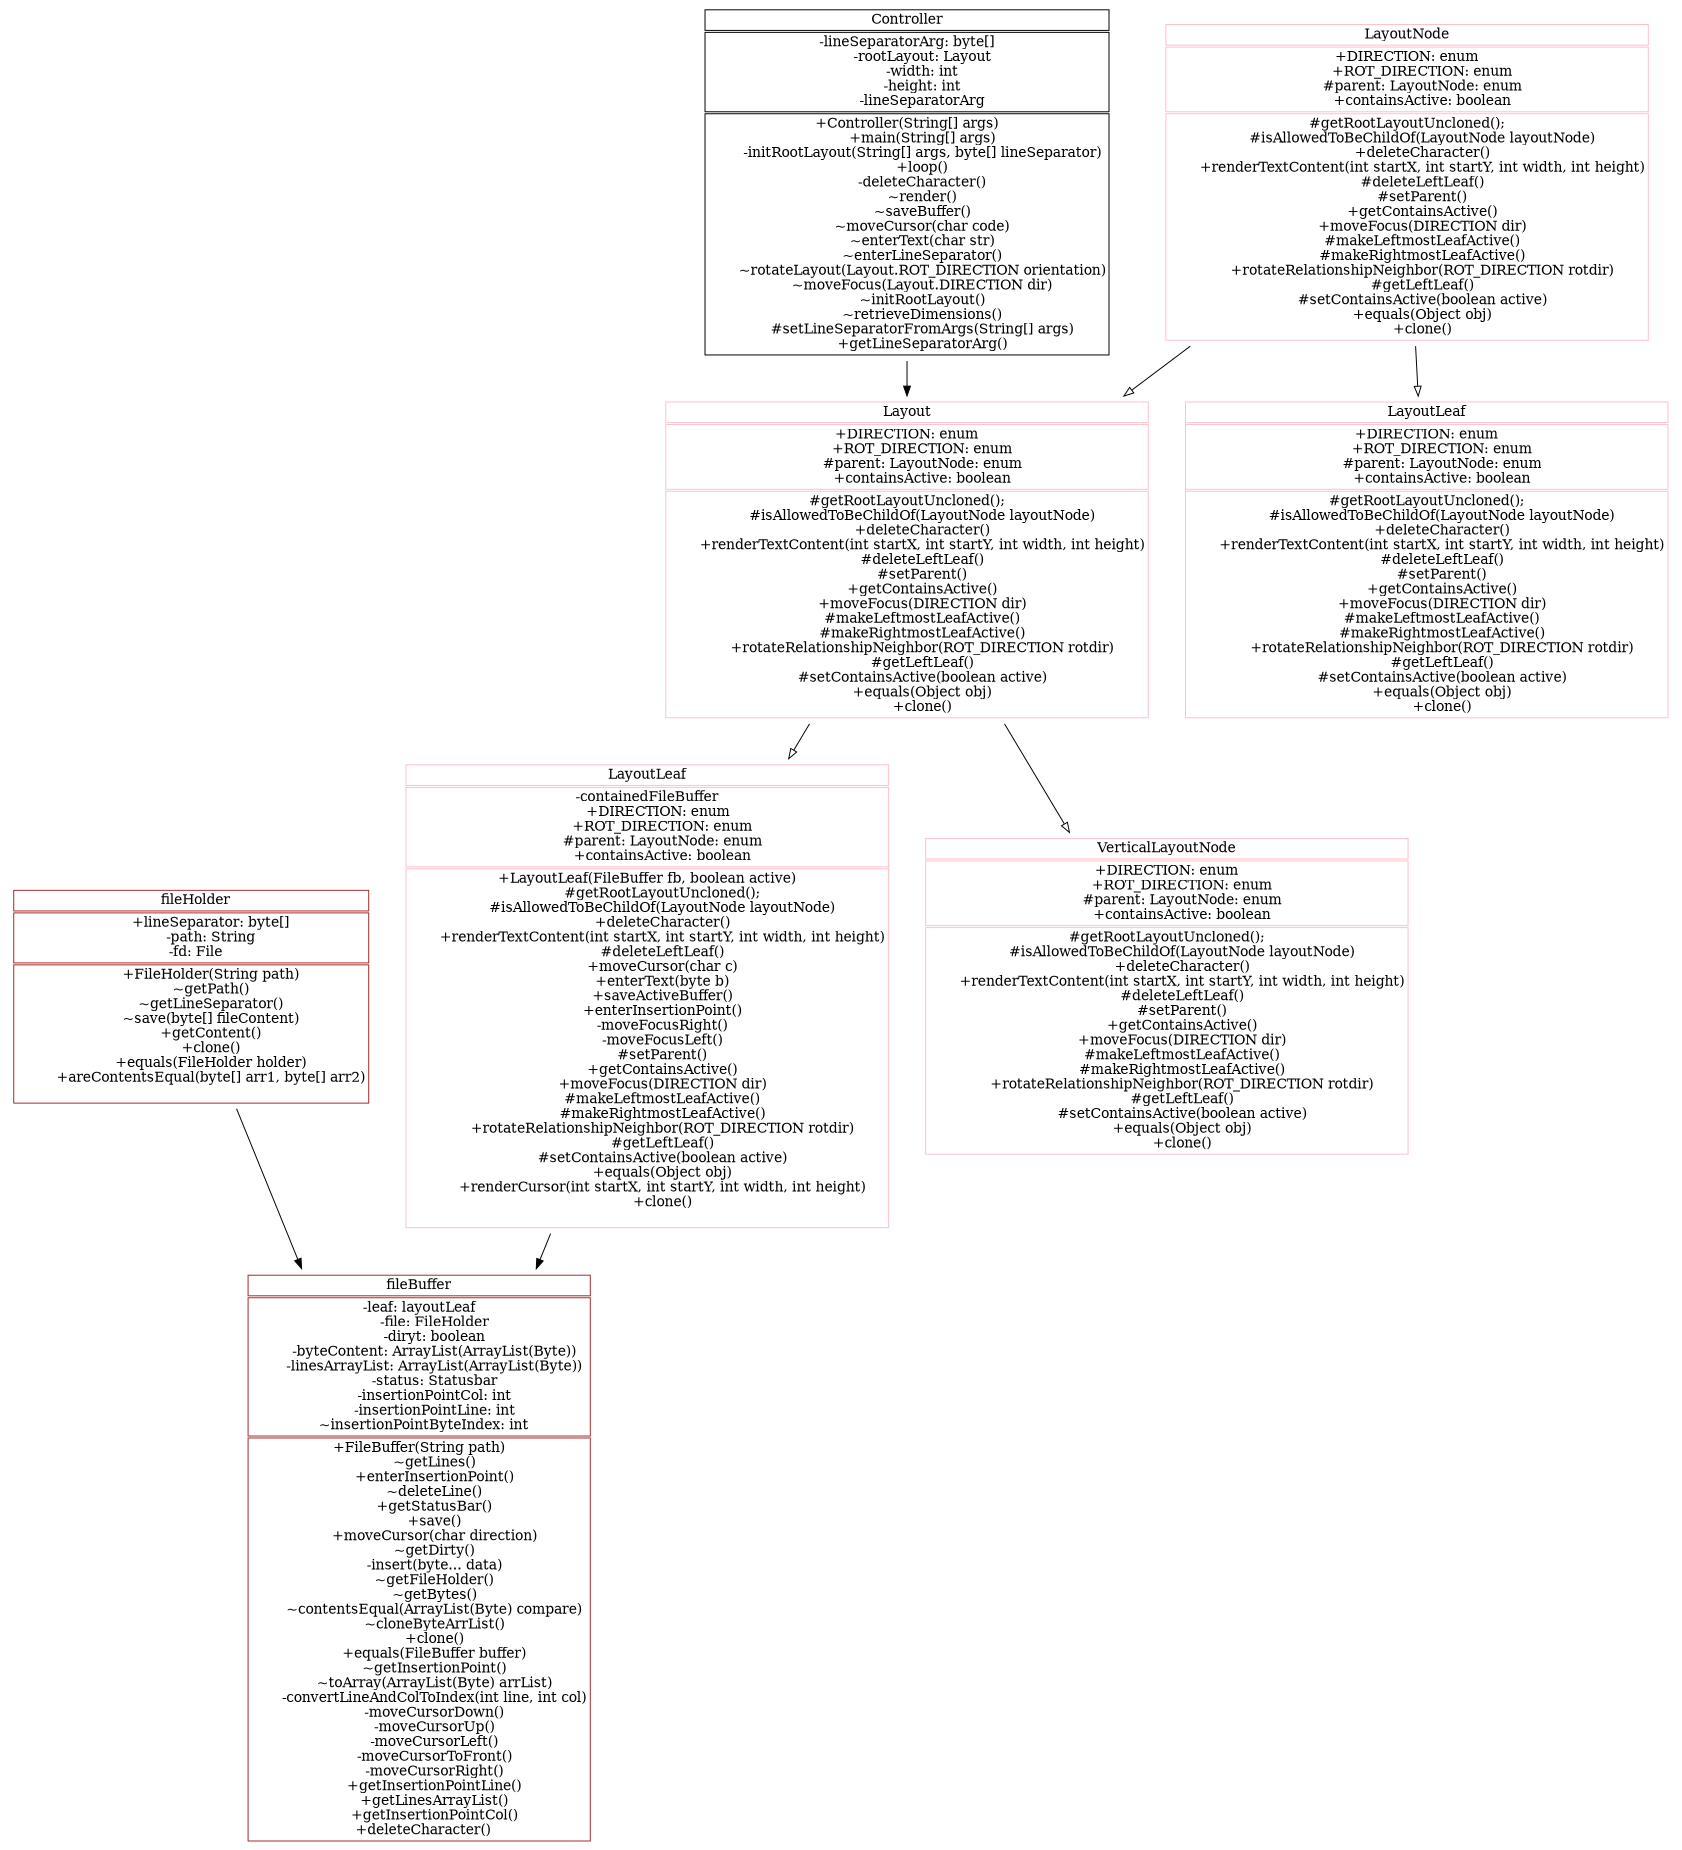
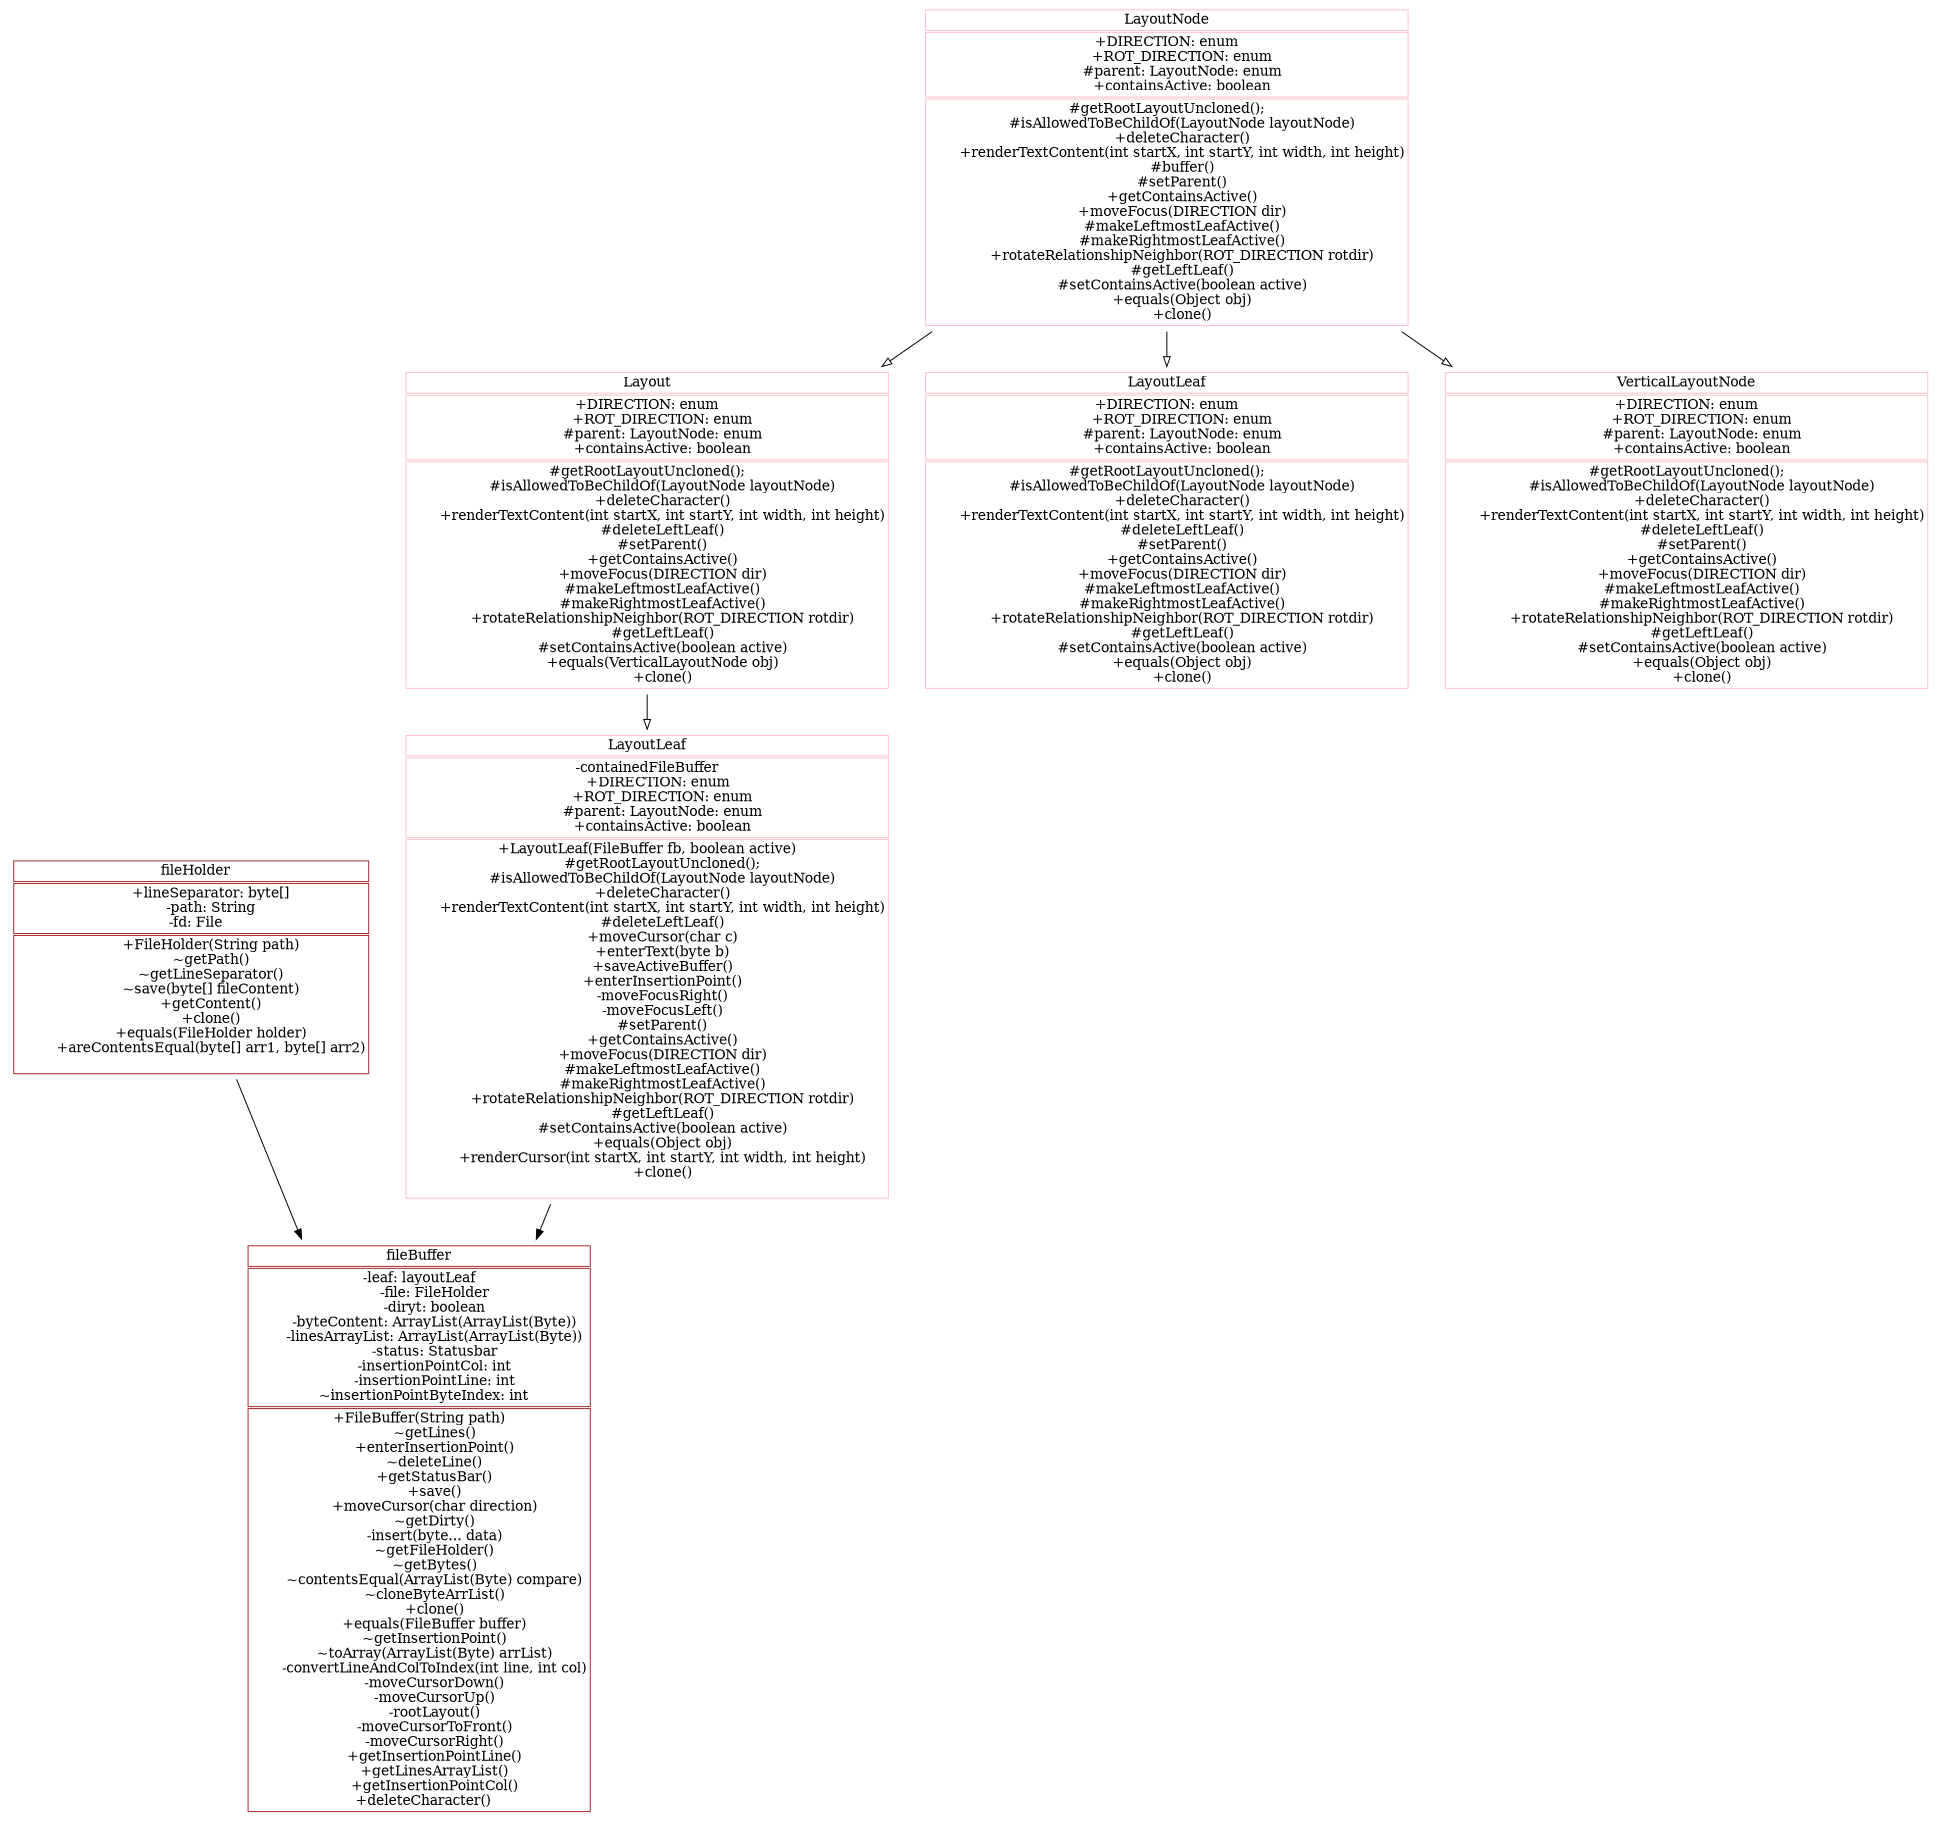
(907, 182) -> none
(1407, 182) -> (1167, 168)
(907, 692) -> (647, 663)
(1034, 774) -> (1423, 346)
(419, 1742) -> (419, 1713)
